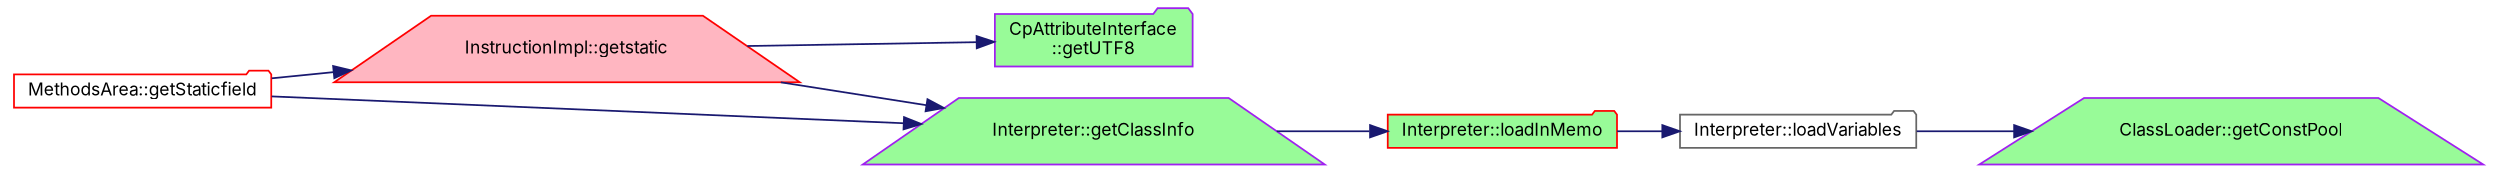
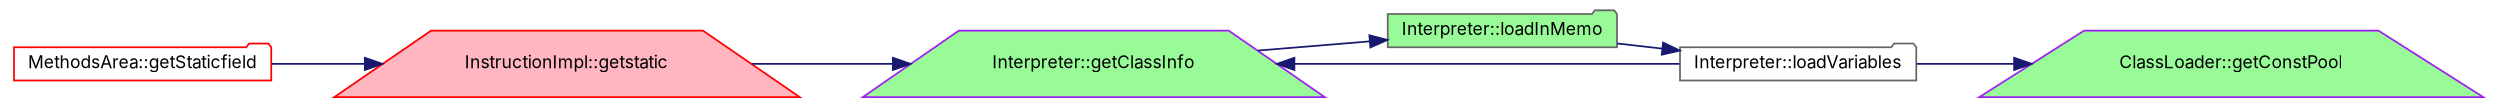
(1094, 40) -> none
(588, 110) -> (1487, 64)
(1502, 131) -> (1502, 31)
